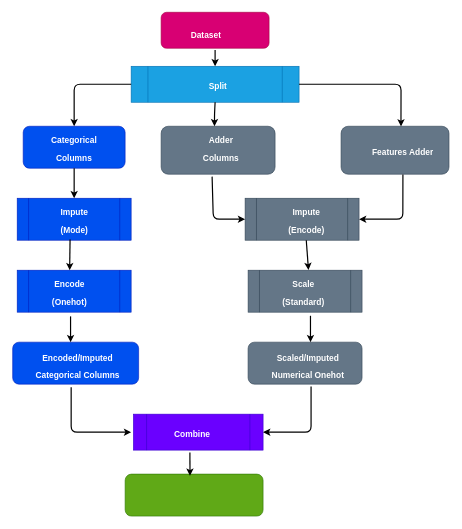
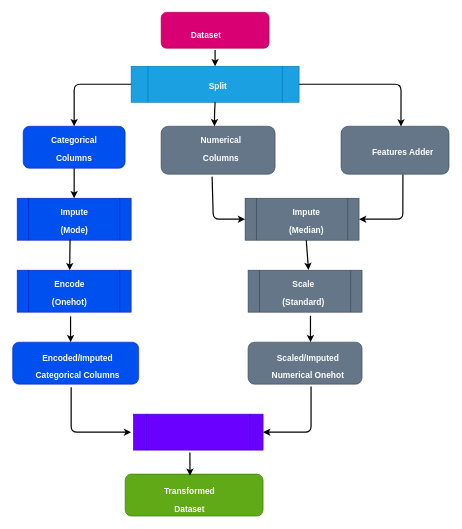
(221, 135) -> (221, 139)
(307, 211) -> (307, 211)
(194, 432) -> none
none -> (190, 495)
